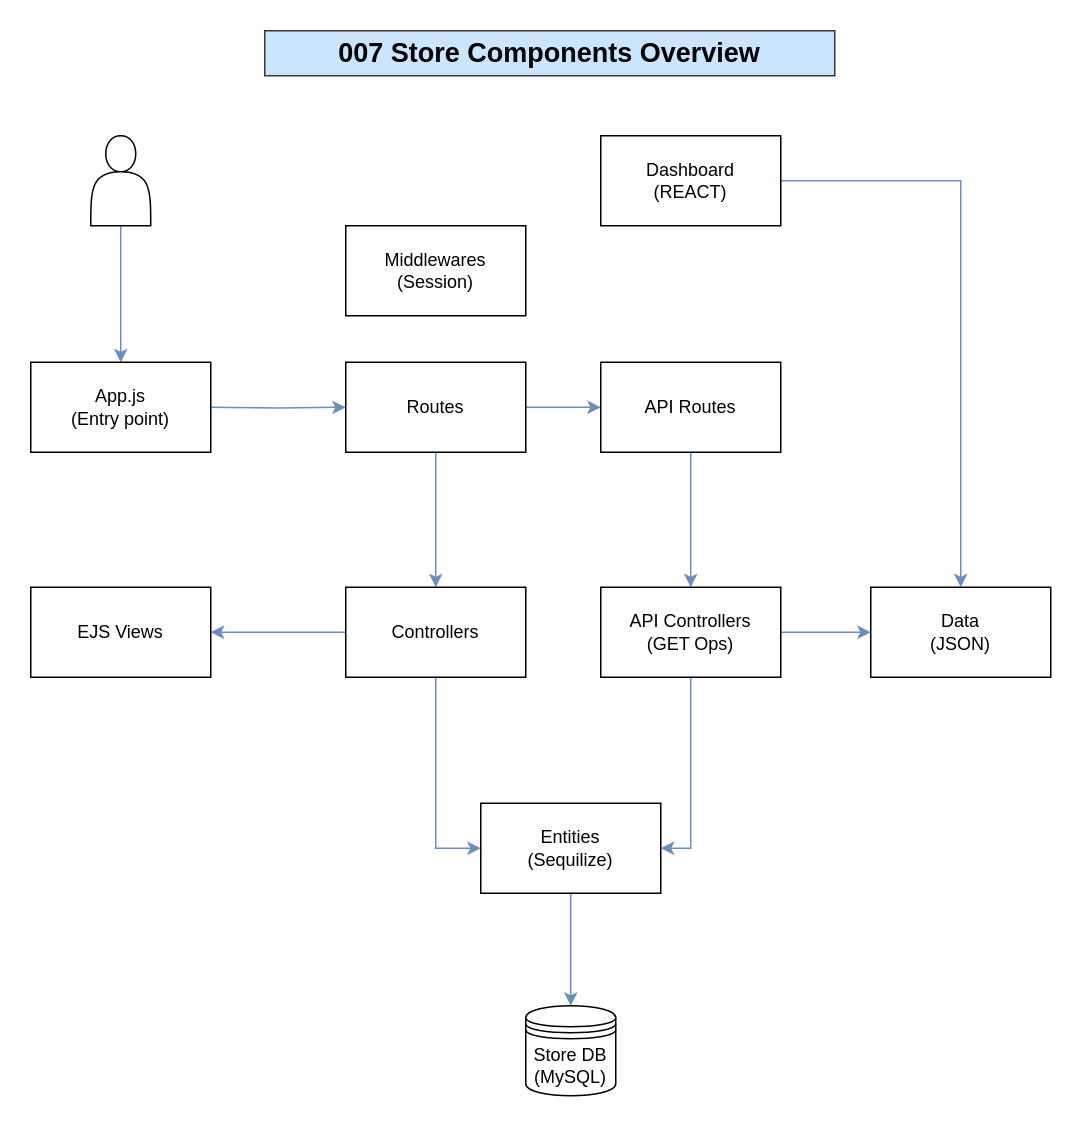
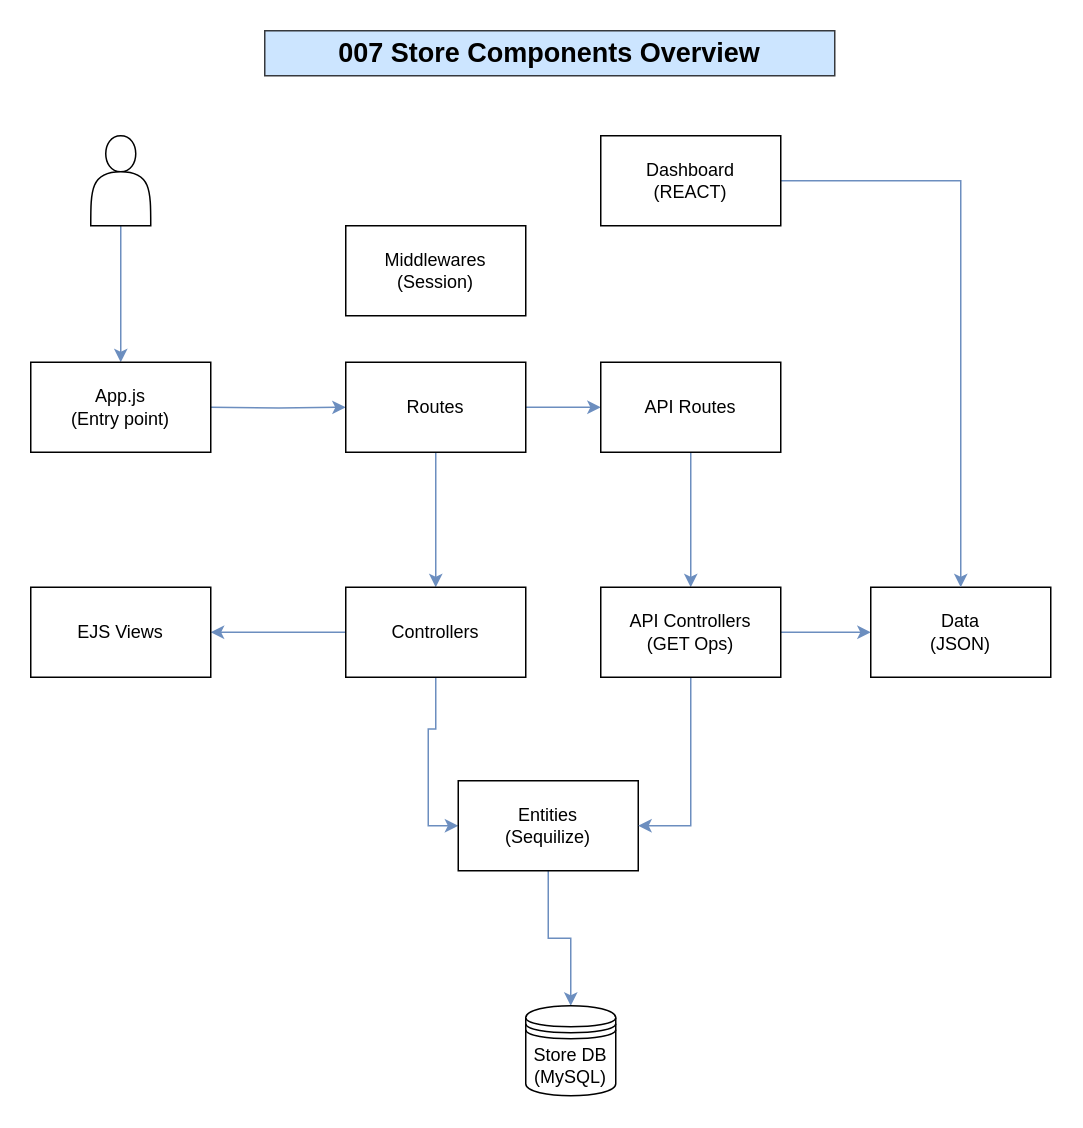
(571, 848) -> (548, 826)
